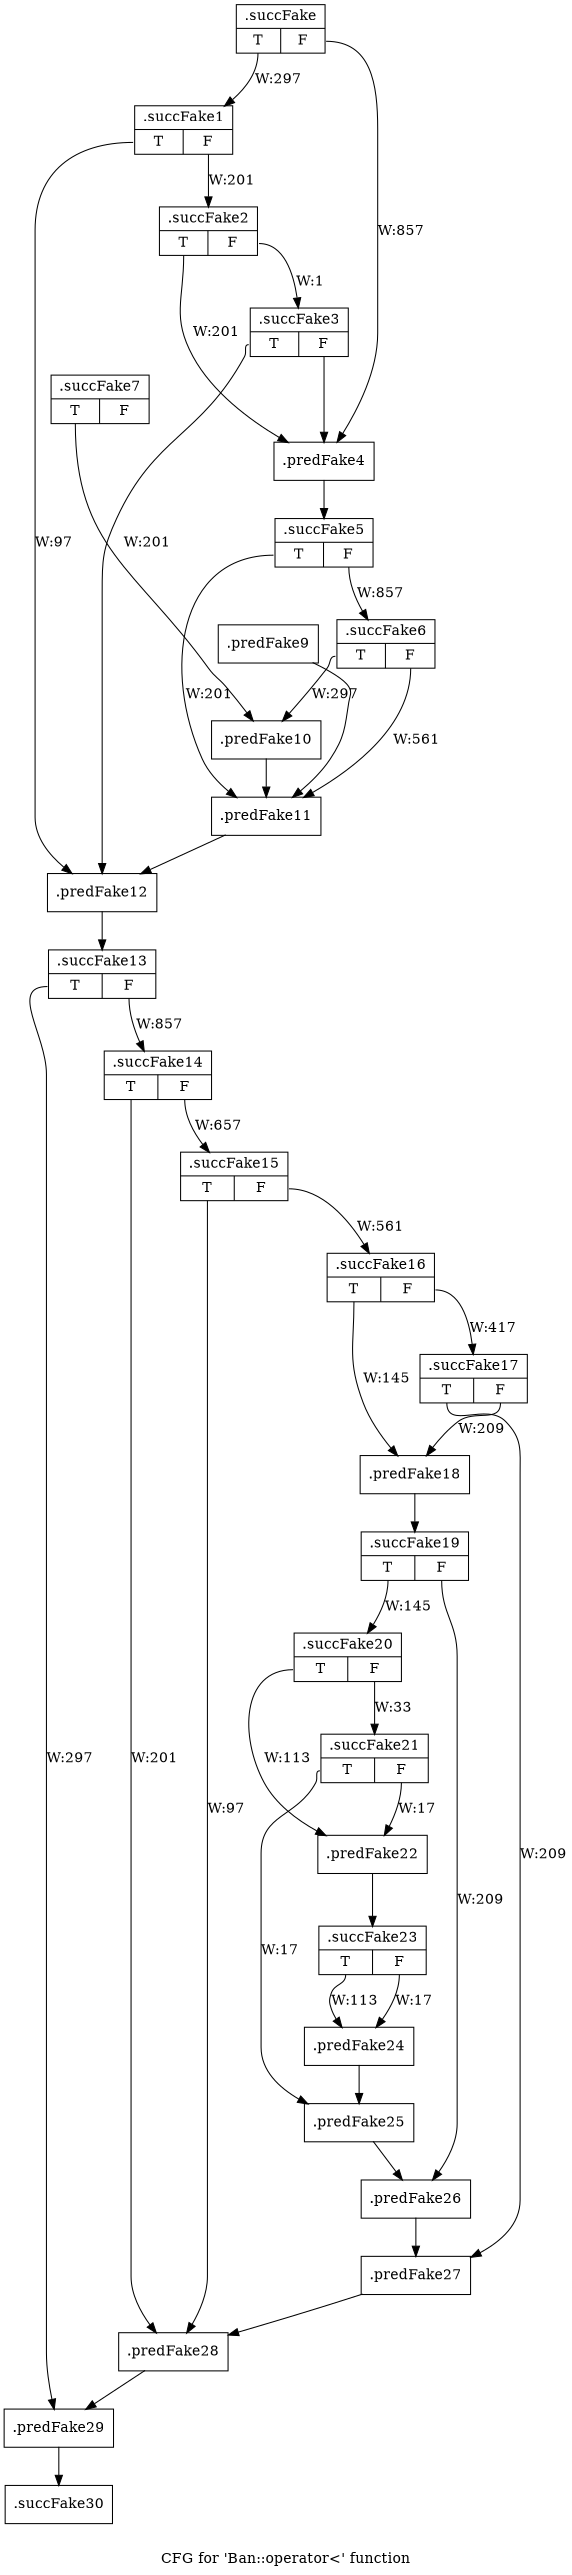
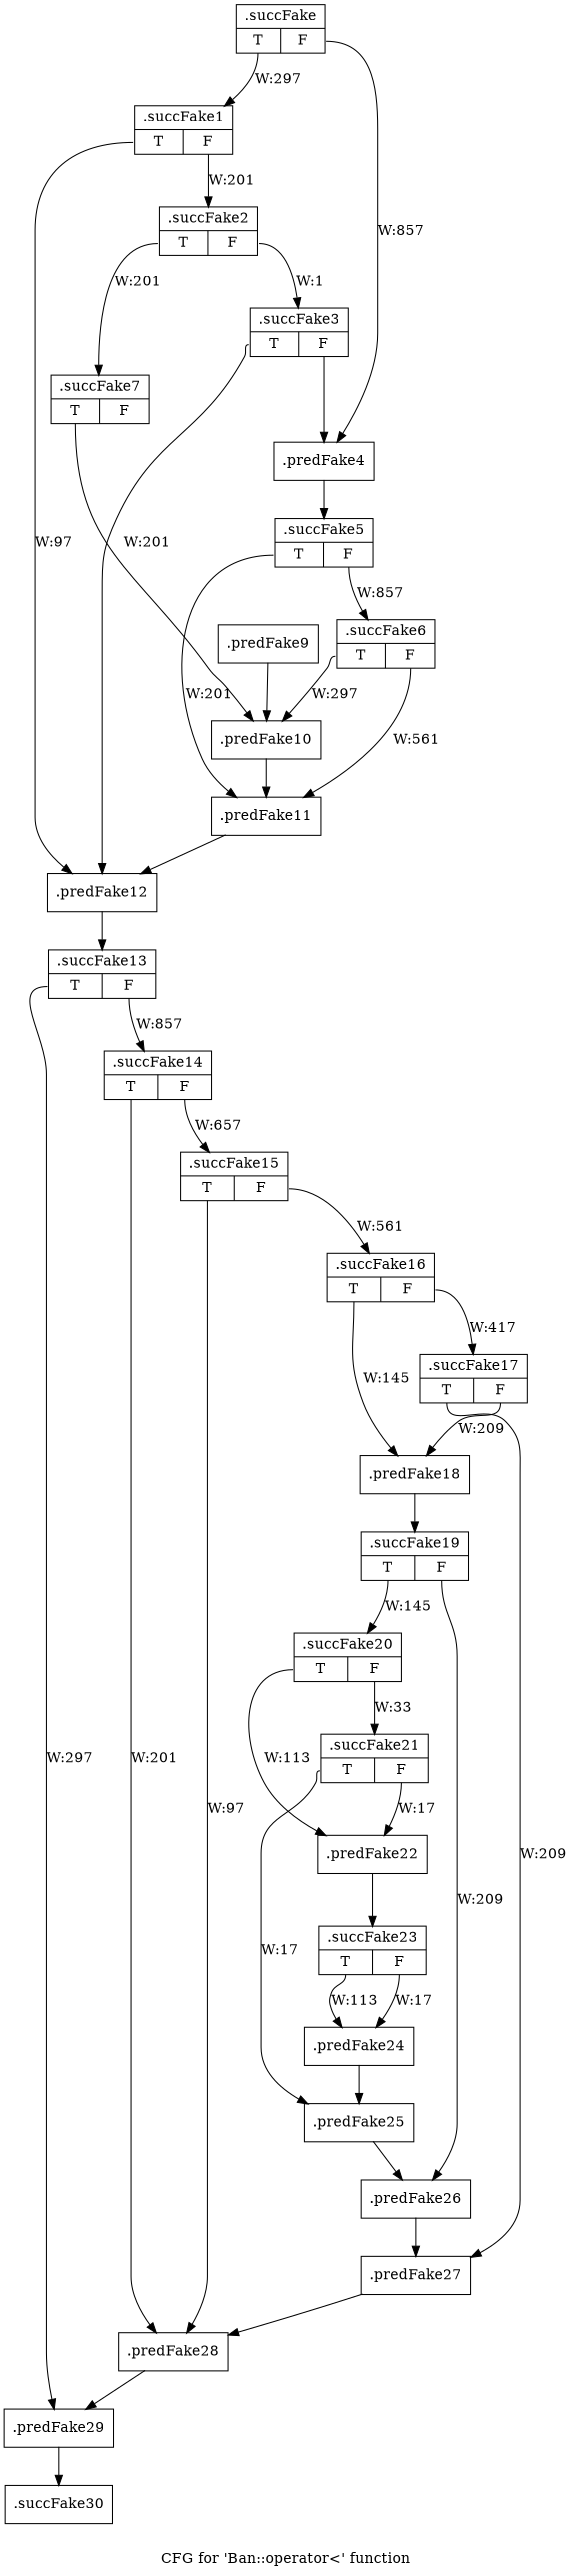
(197, 363) -> (108, 291)
(345, 724) -> (267, 687)
